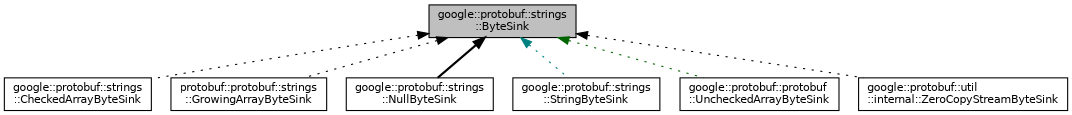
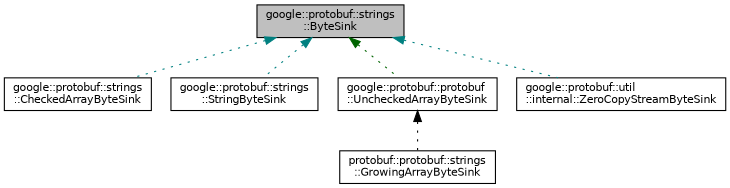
(285, 56) -> (199, 59)
(726, 57) -> (481, 59)
(370, 59) -> (418, 136)
(420, 94) -> none
